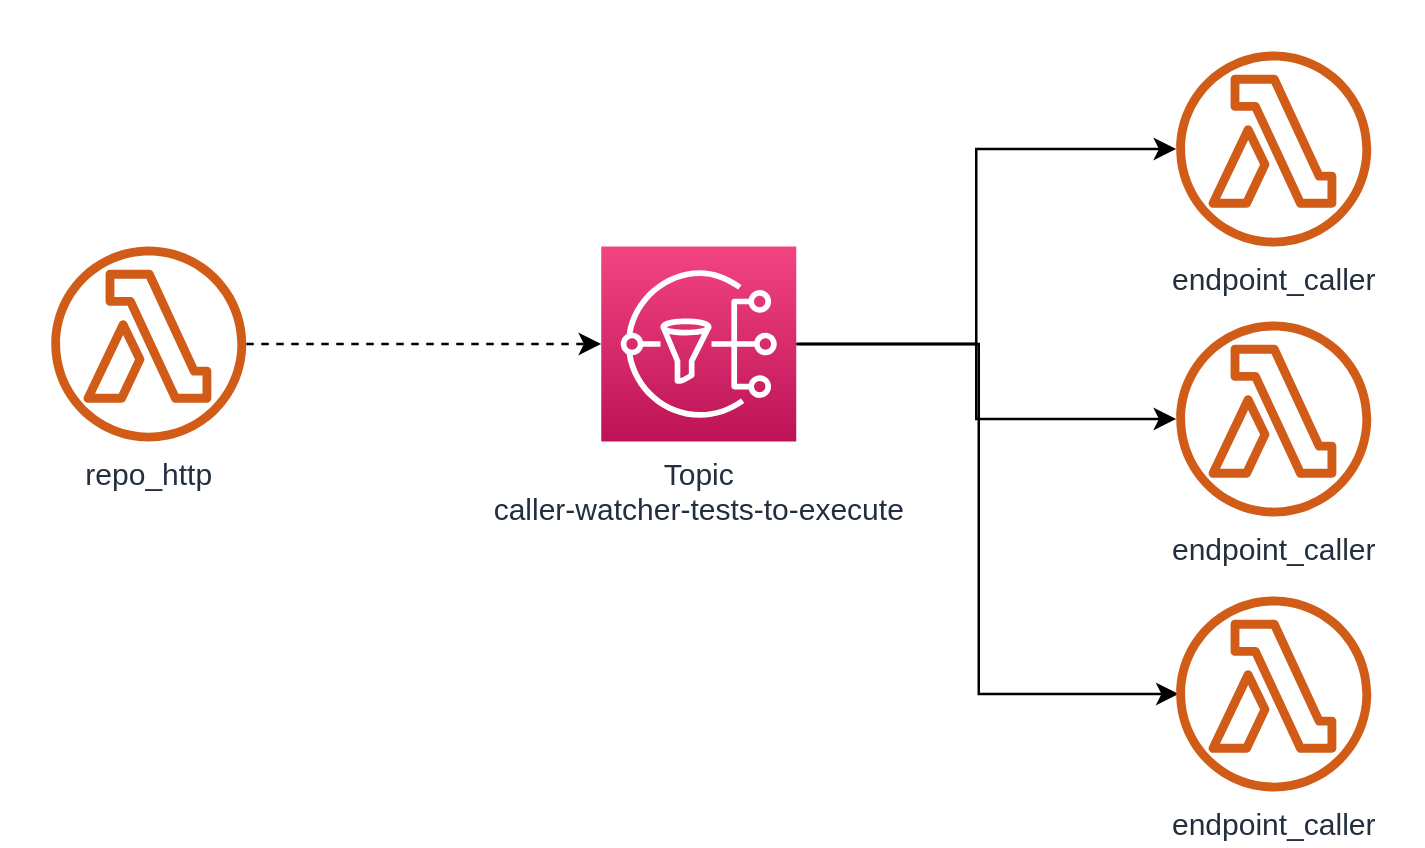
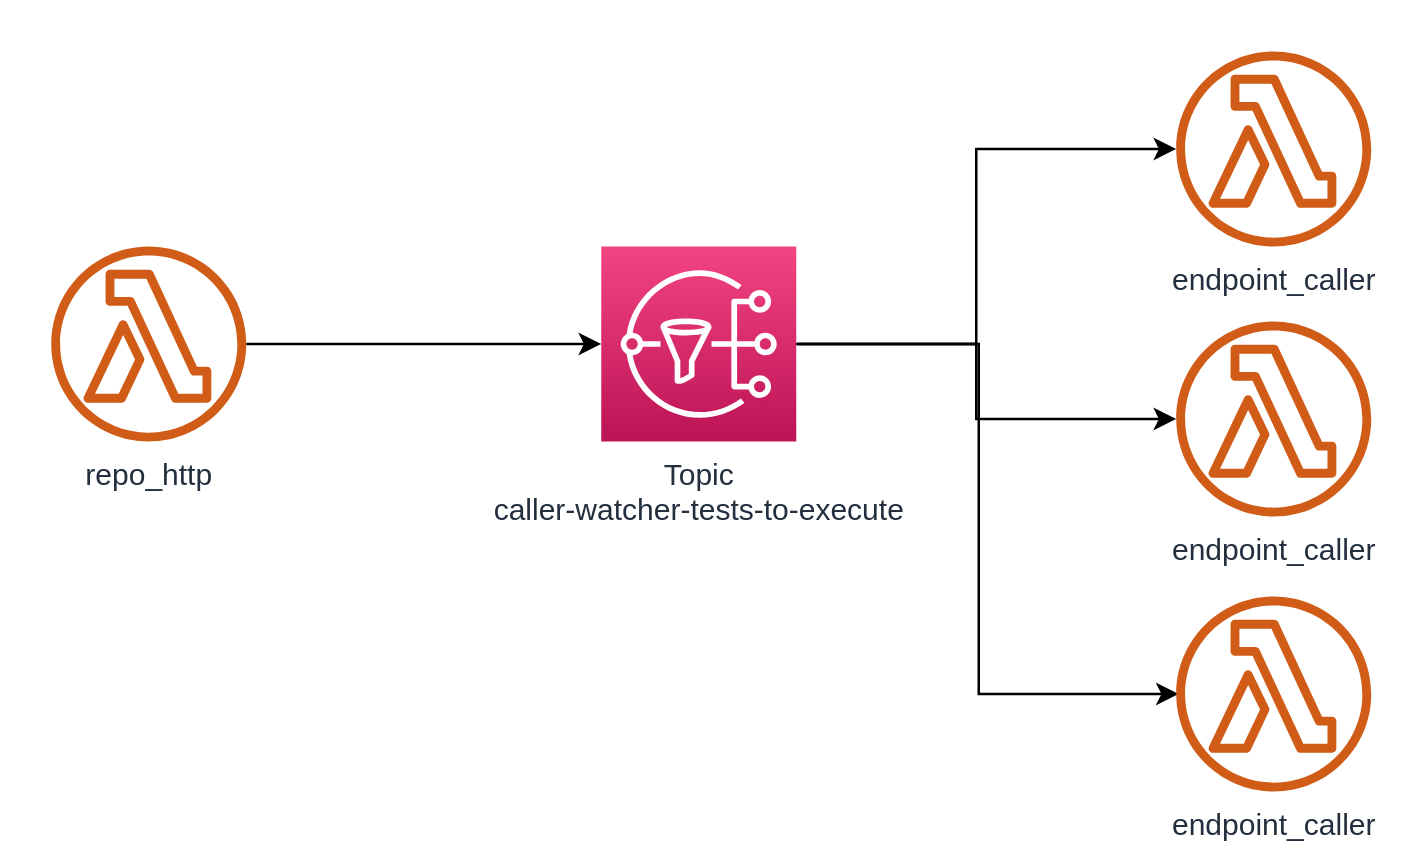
(412, 344) -> (412, 344)
